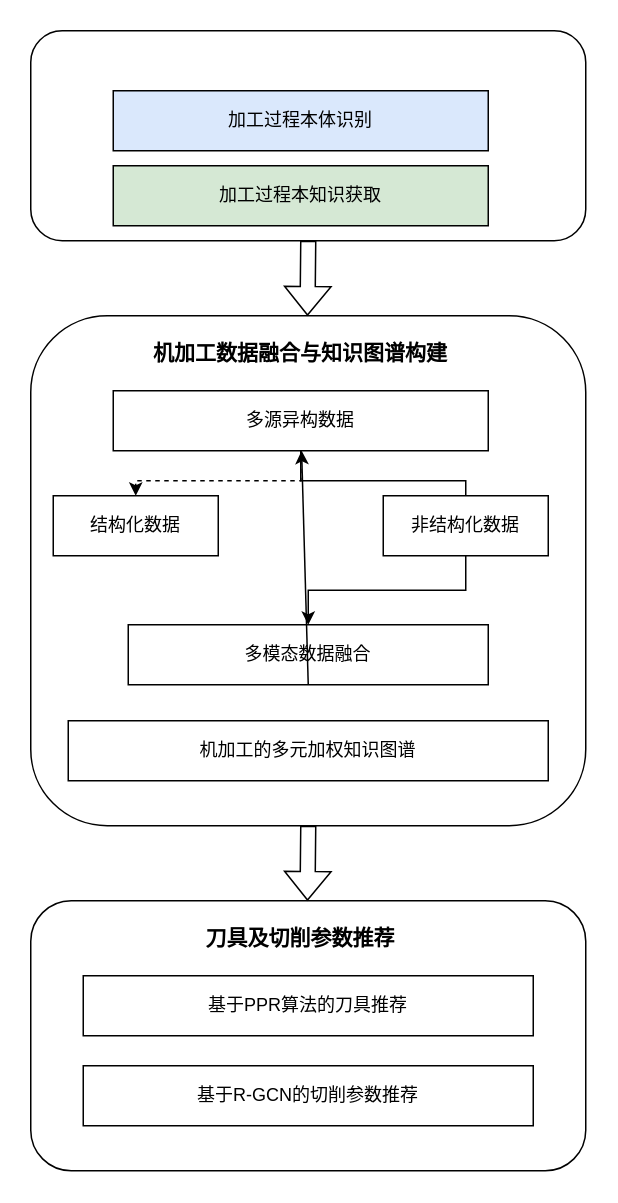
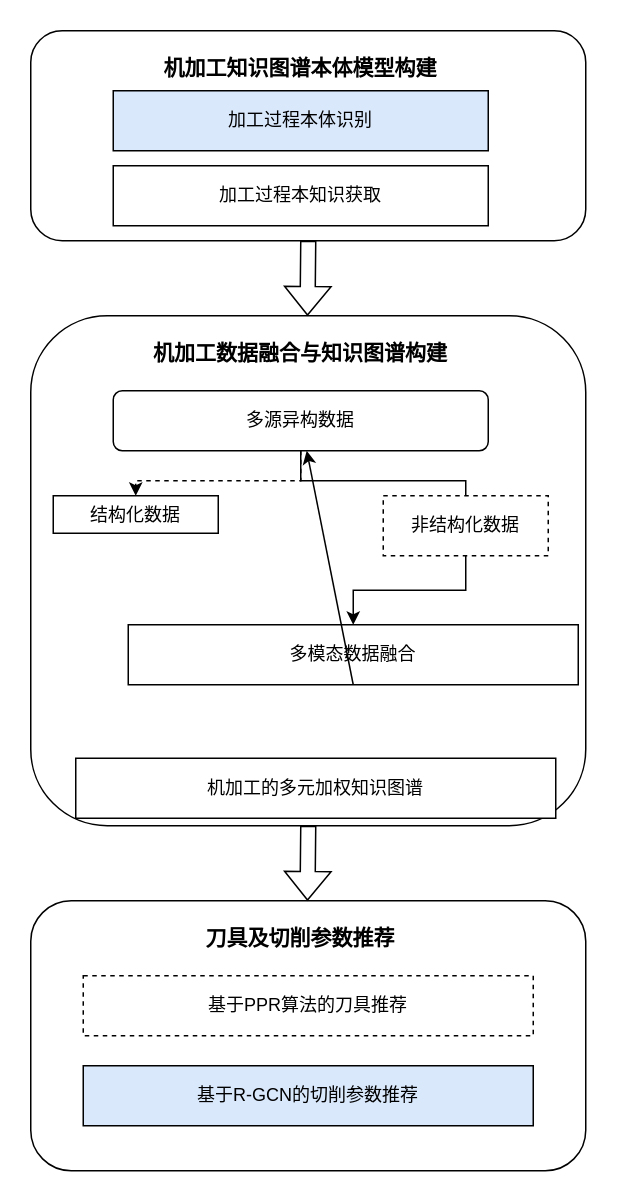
none -> (301, 68)
(301, 196) -> (301, 196)
(301, 421) -> (301, 421)
(136, 526) -> (136, 515)
(466, 526) -> (466, 526)
(308, 655) -> (353, 655)
(308, 751) -> (316, 788)
(308, 1006) -> (308, 1006)
(308, 1096) -> (308, 1096)
